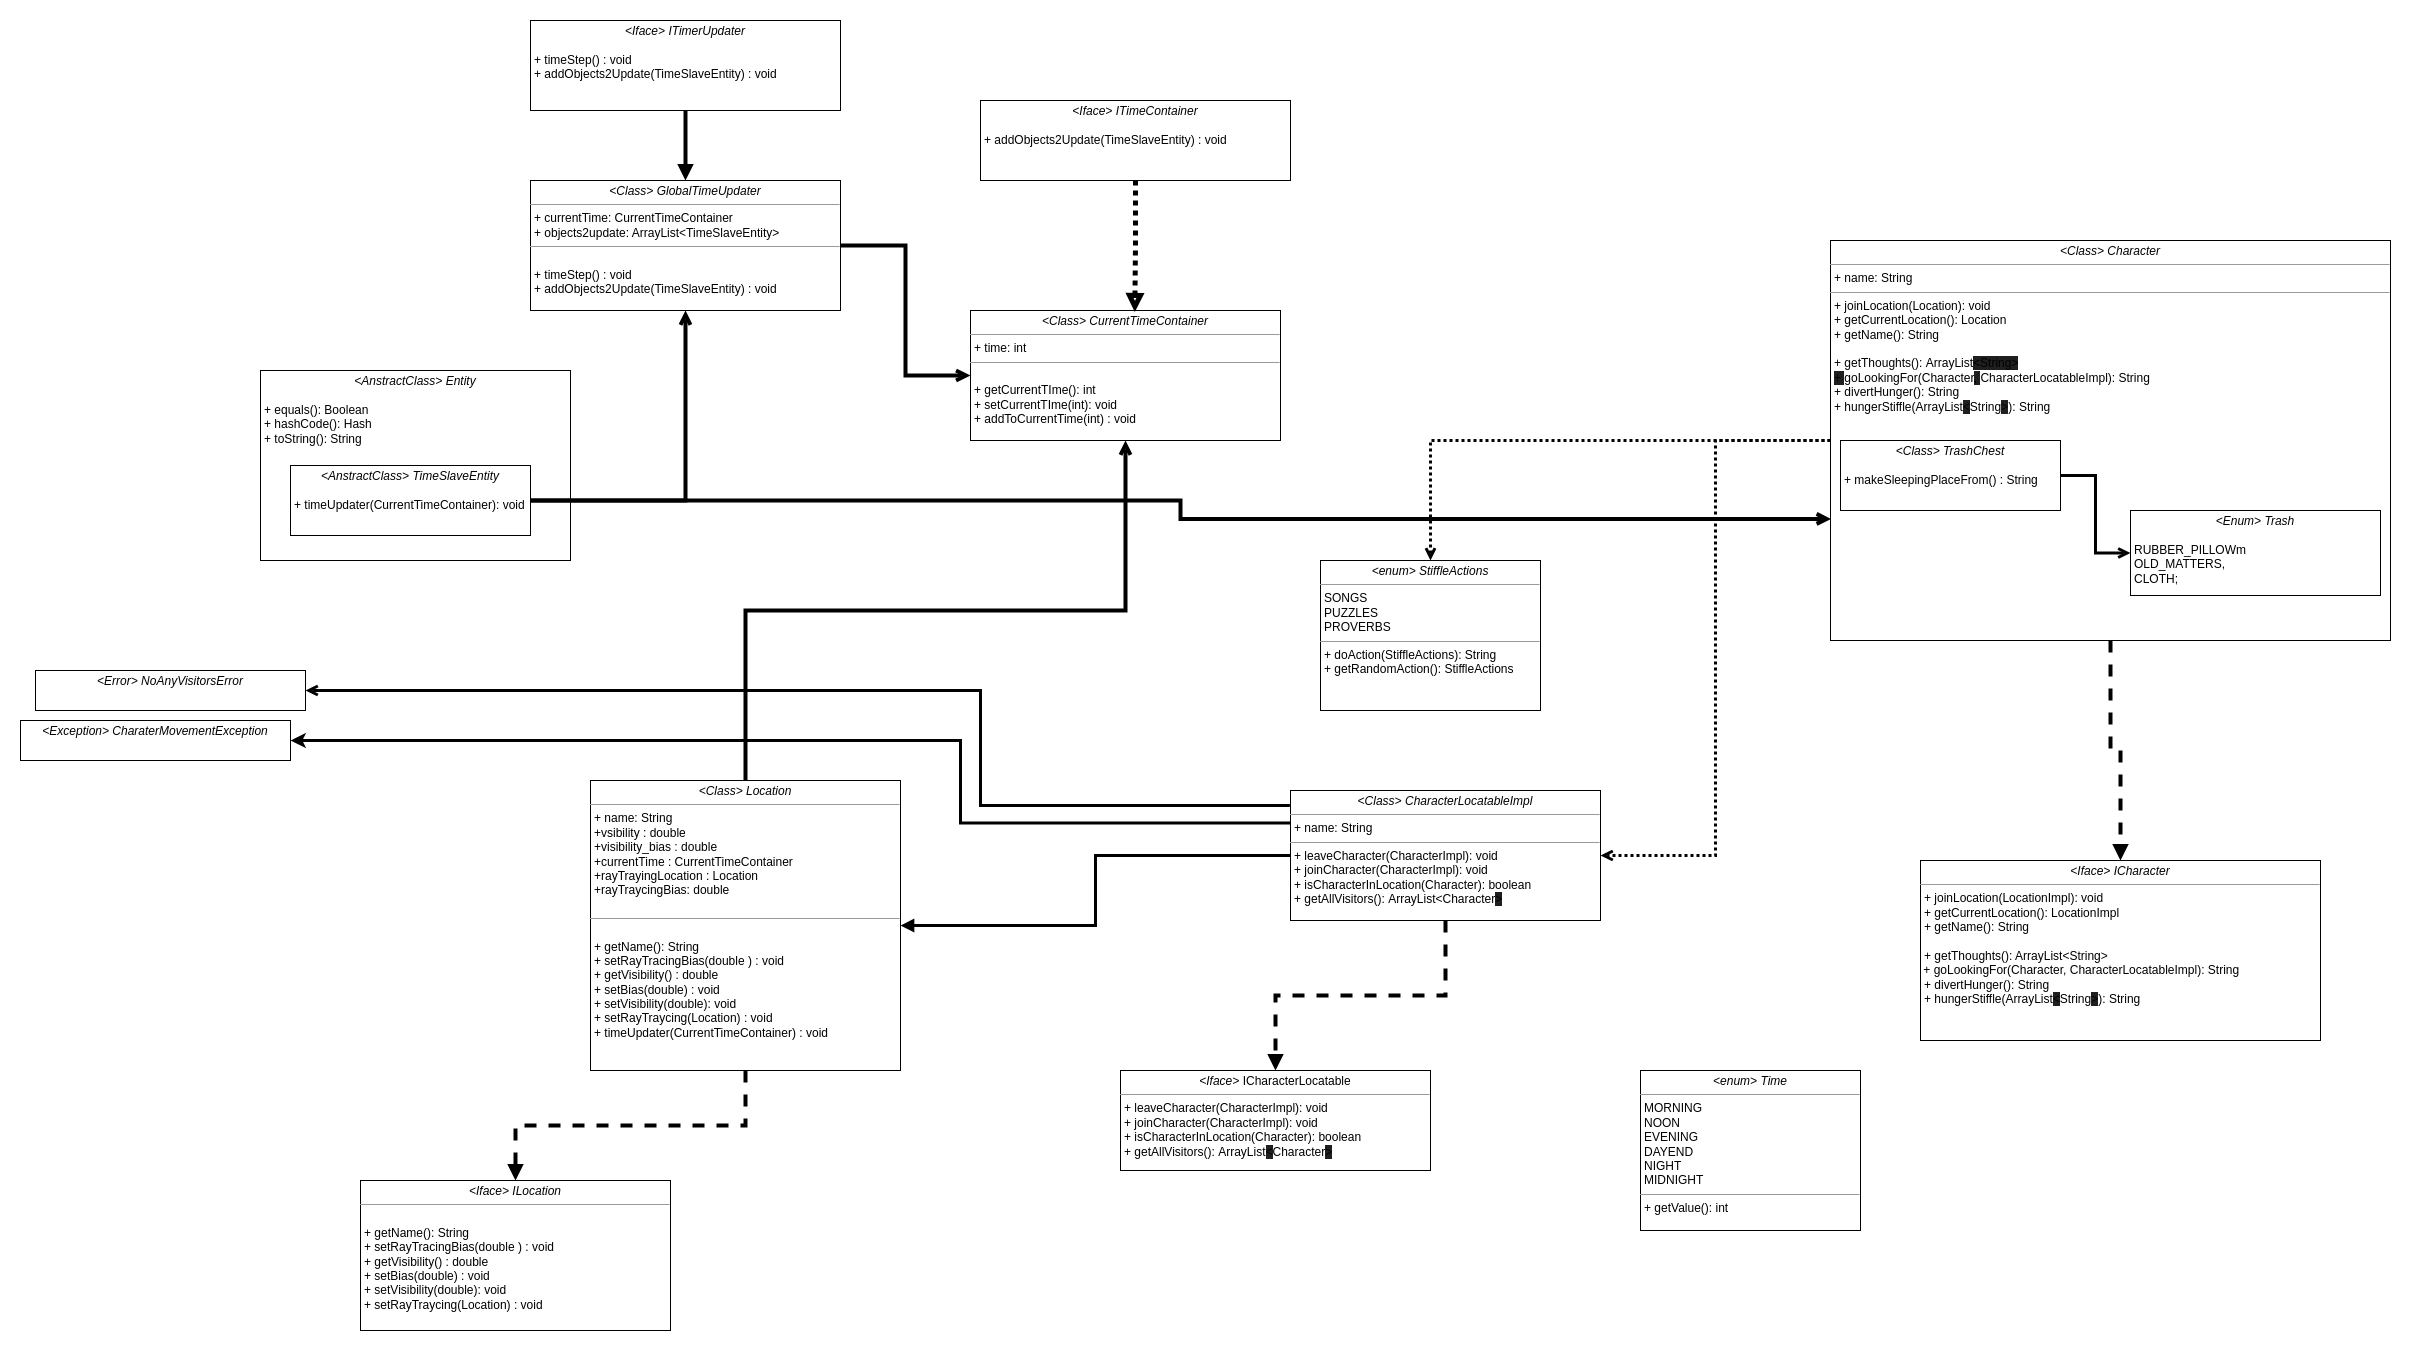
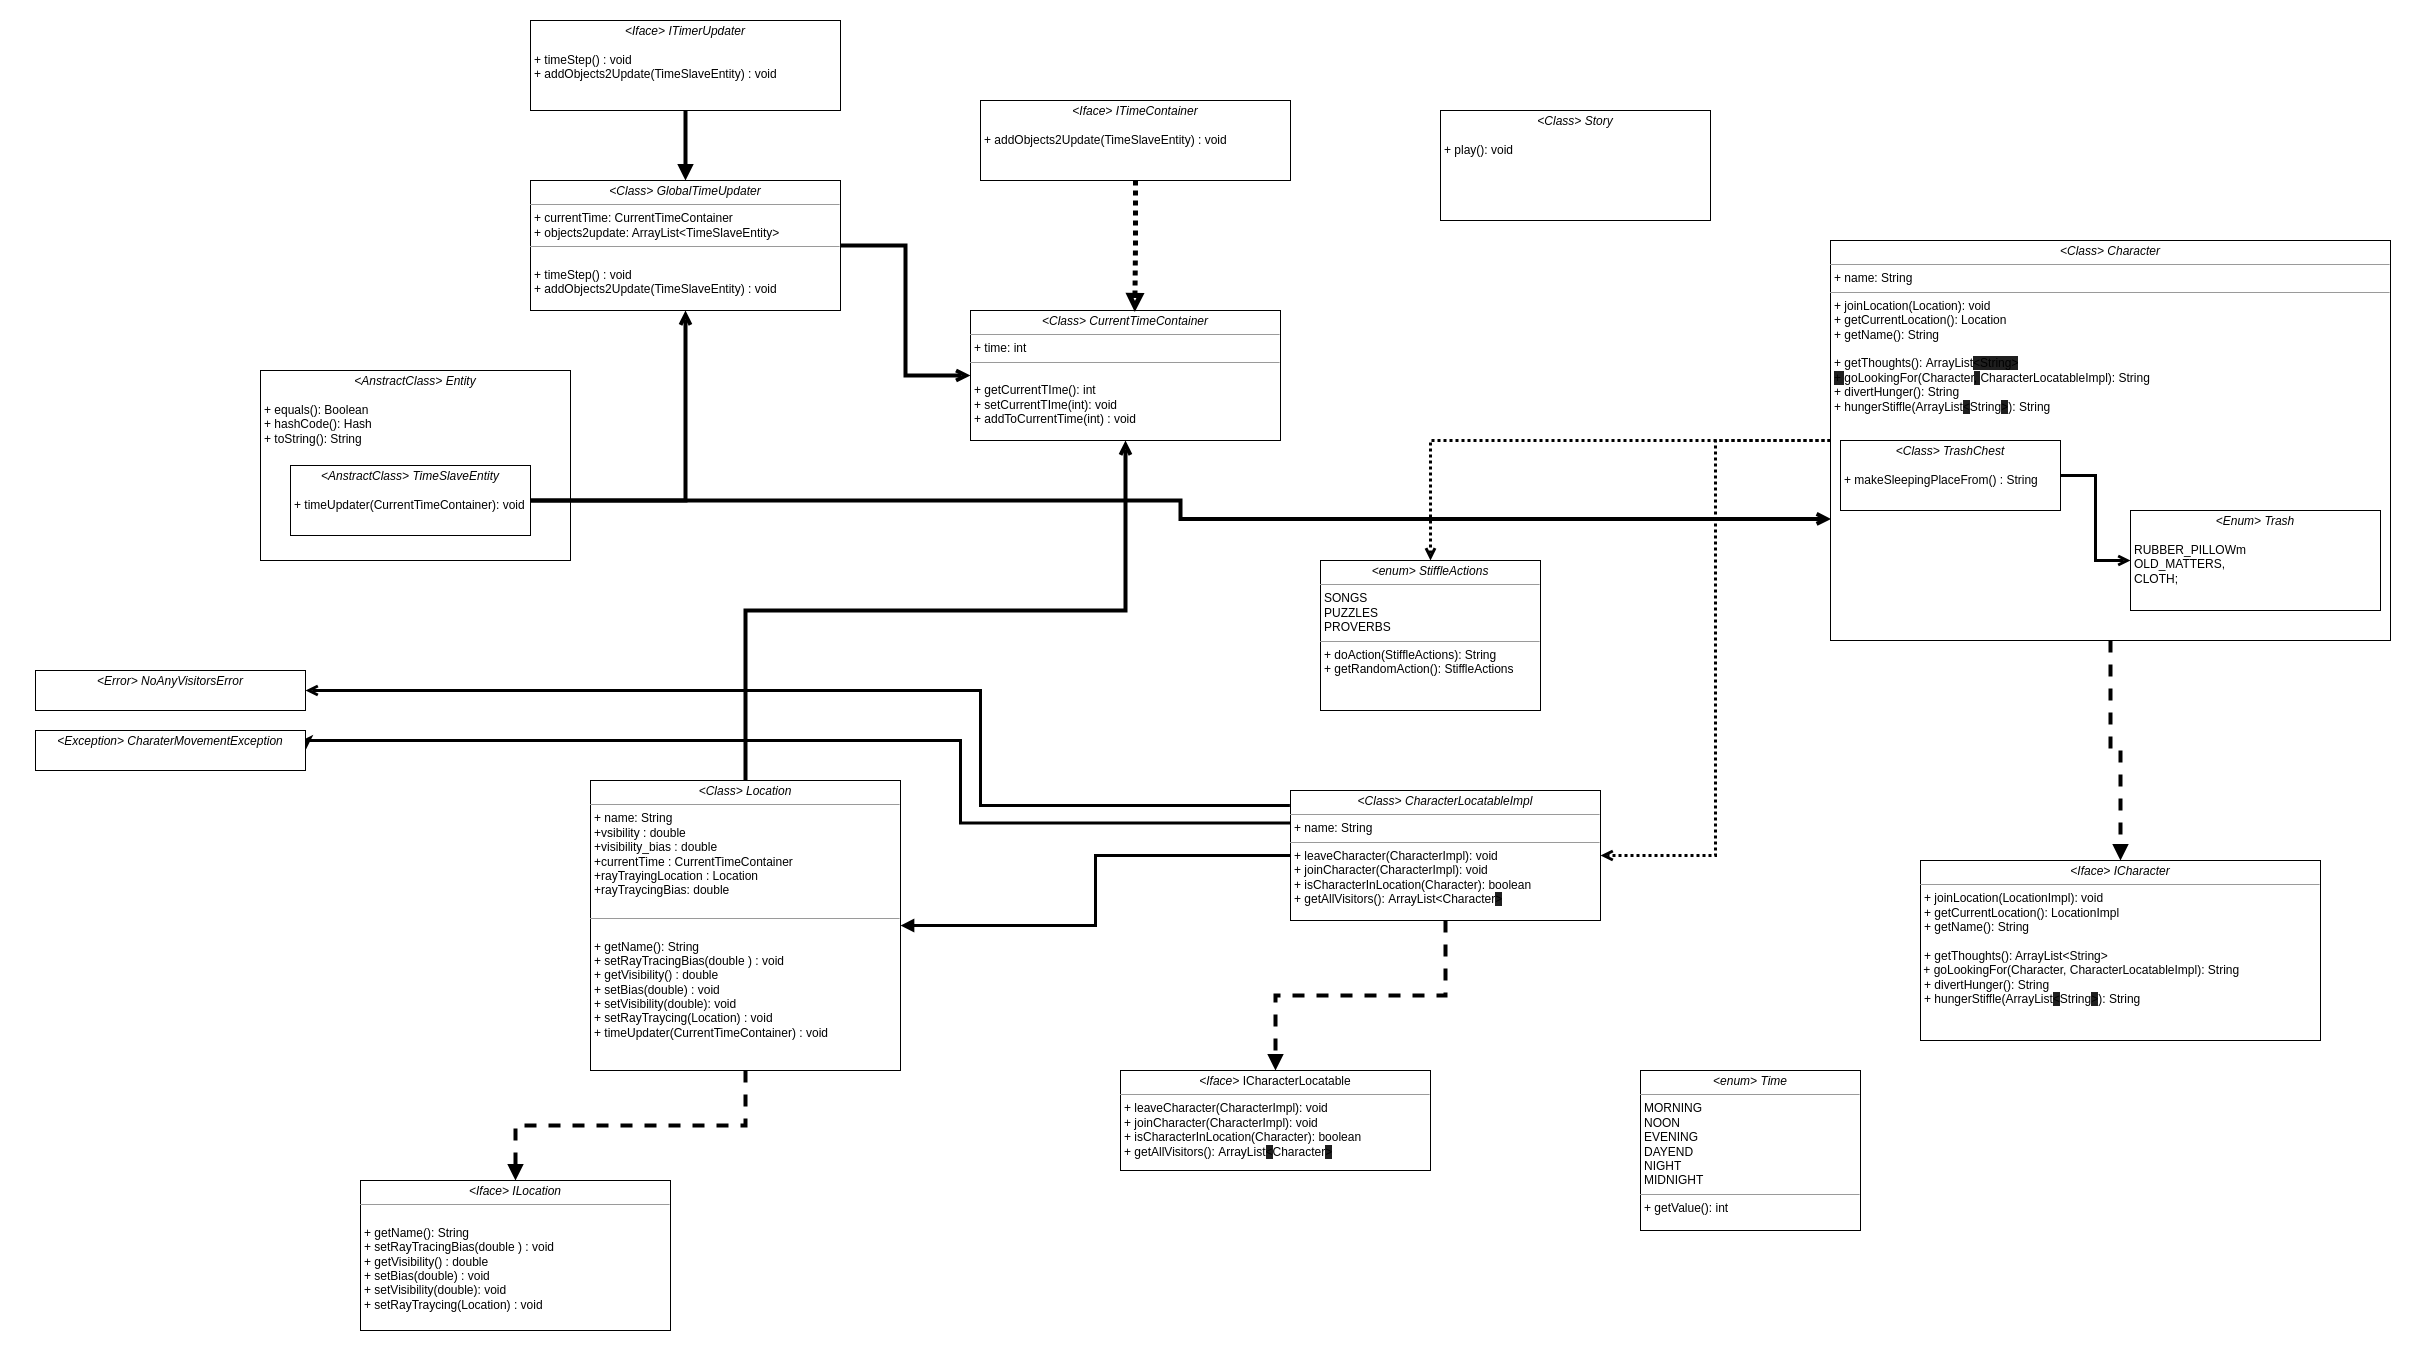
none -> (1576, 166)
(2256, 553) -> (2256, 561)
(156, 741) -> (171, 751)
